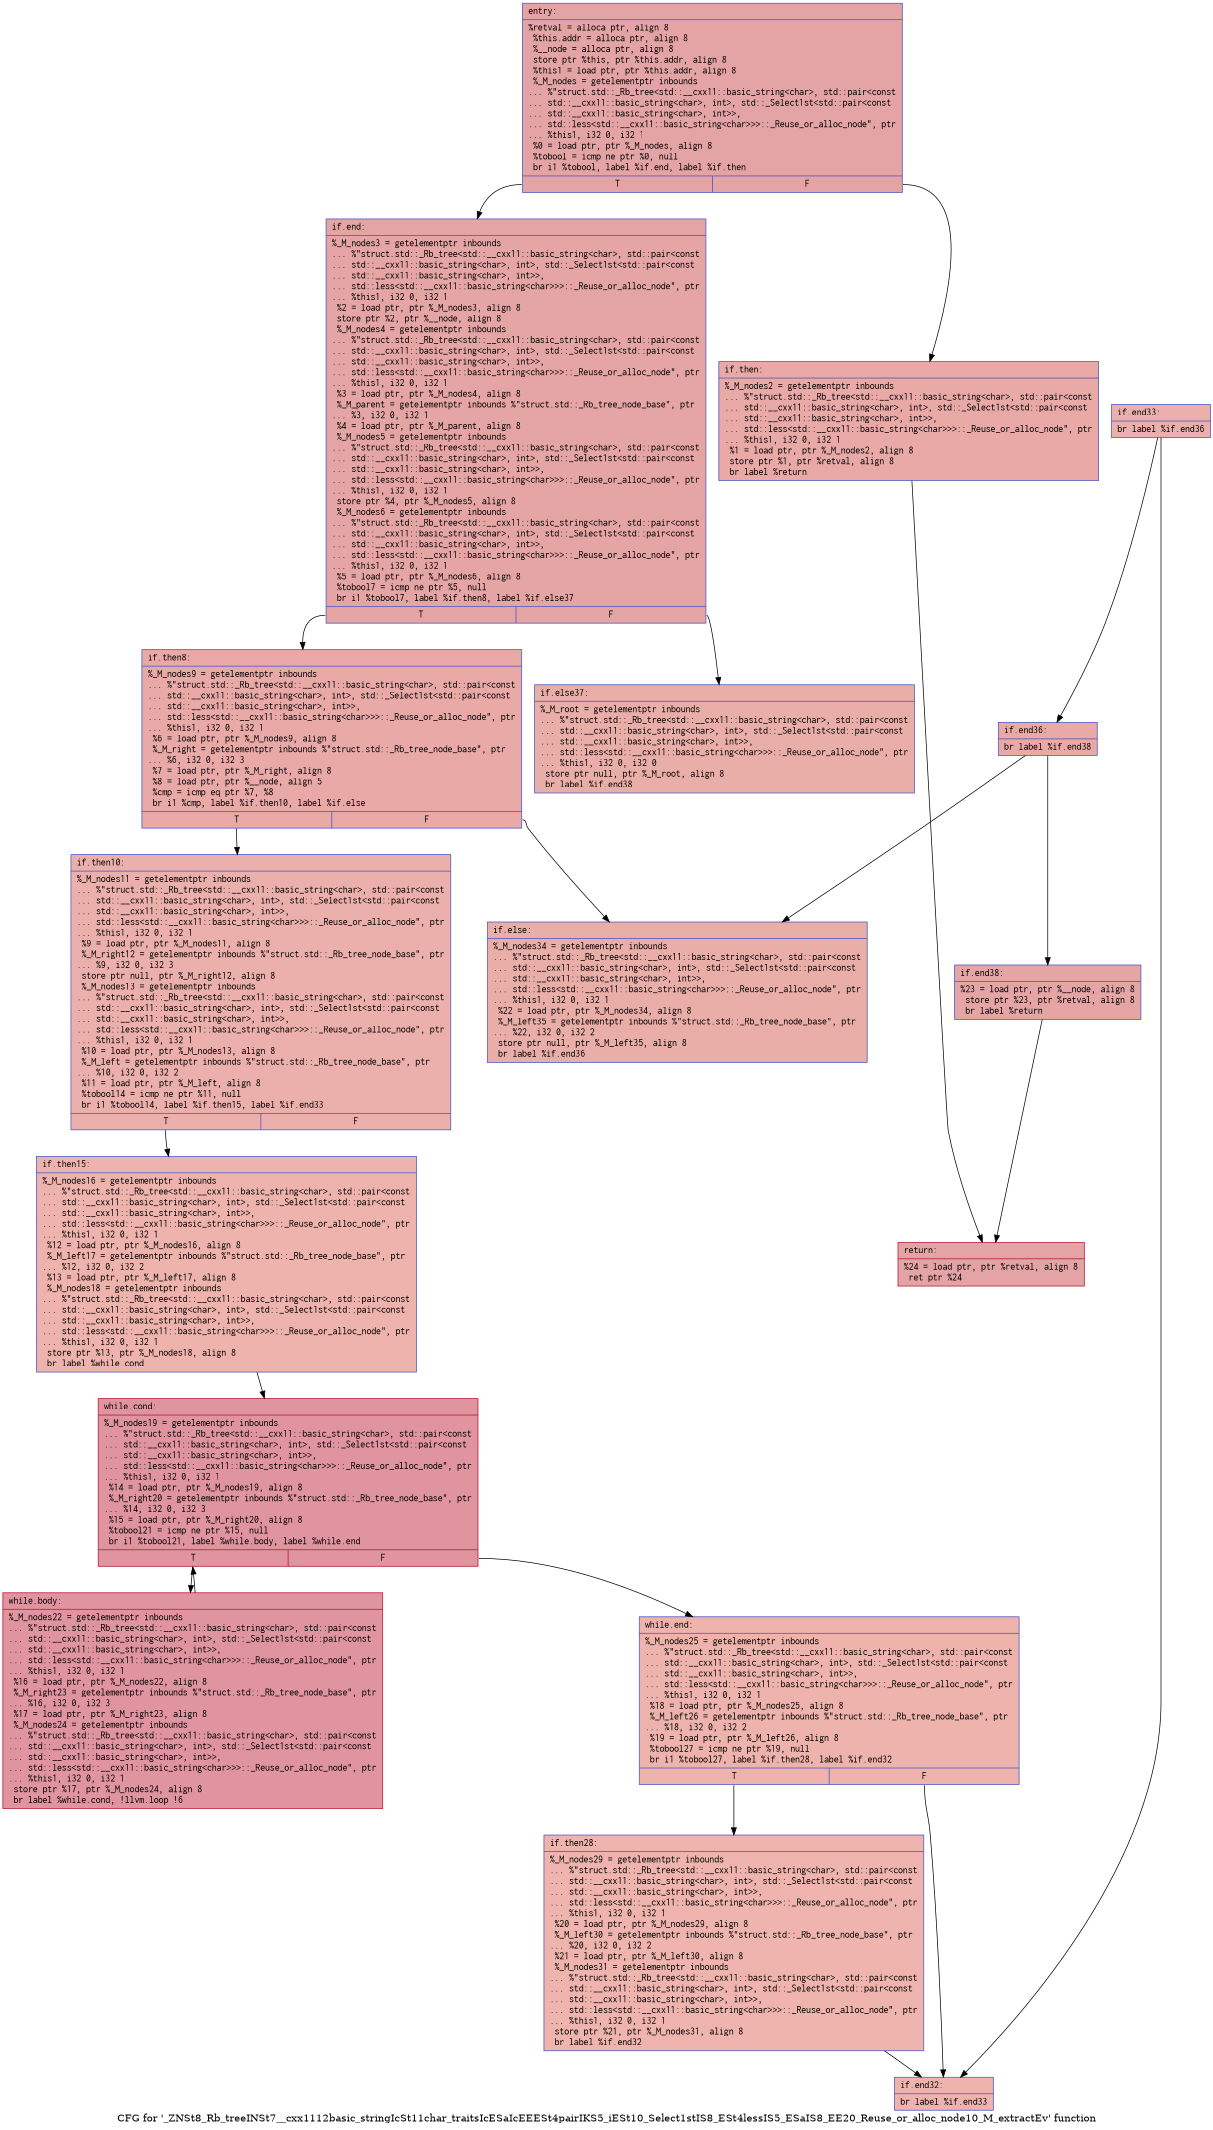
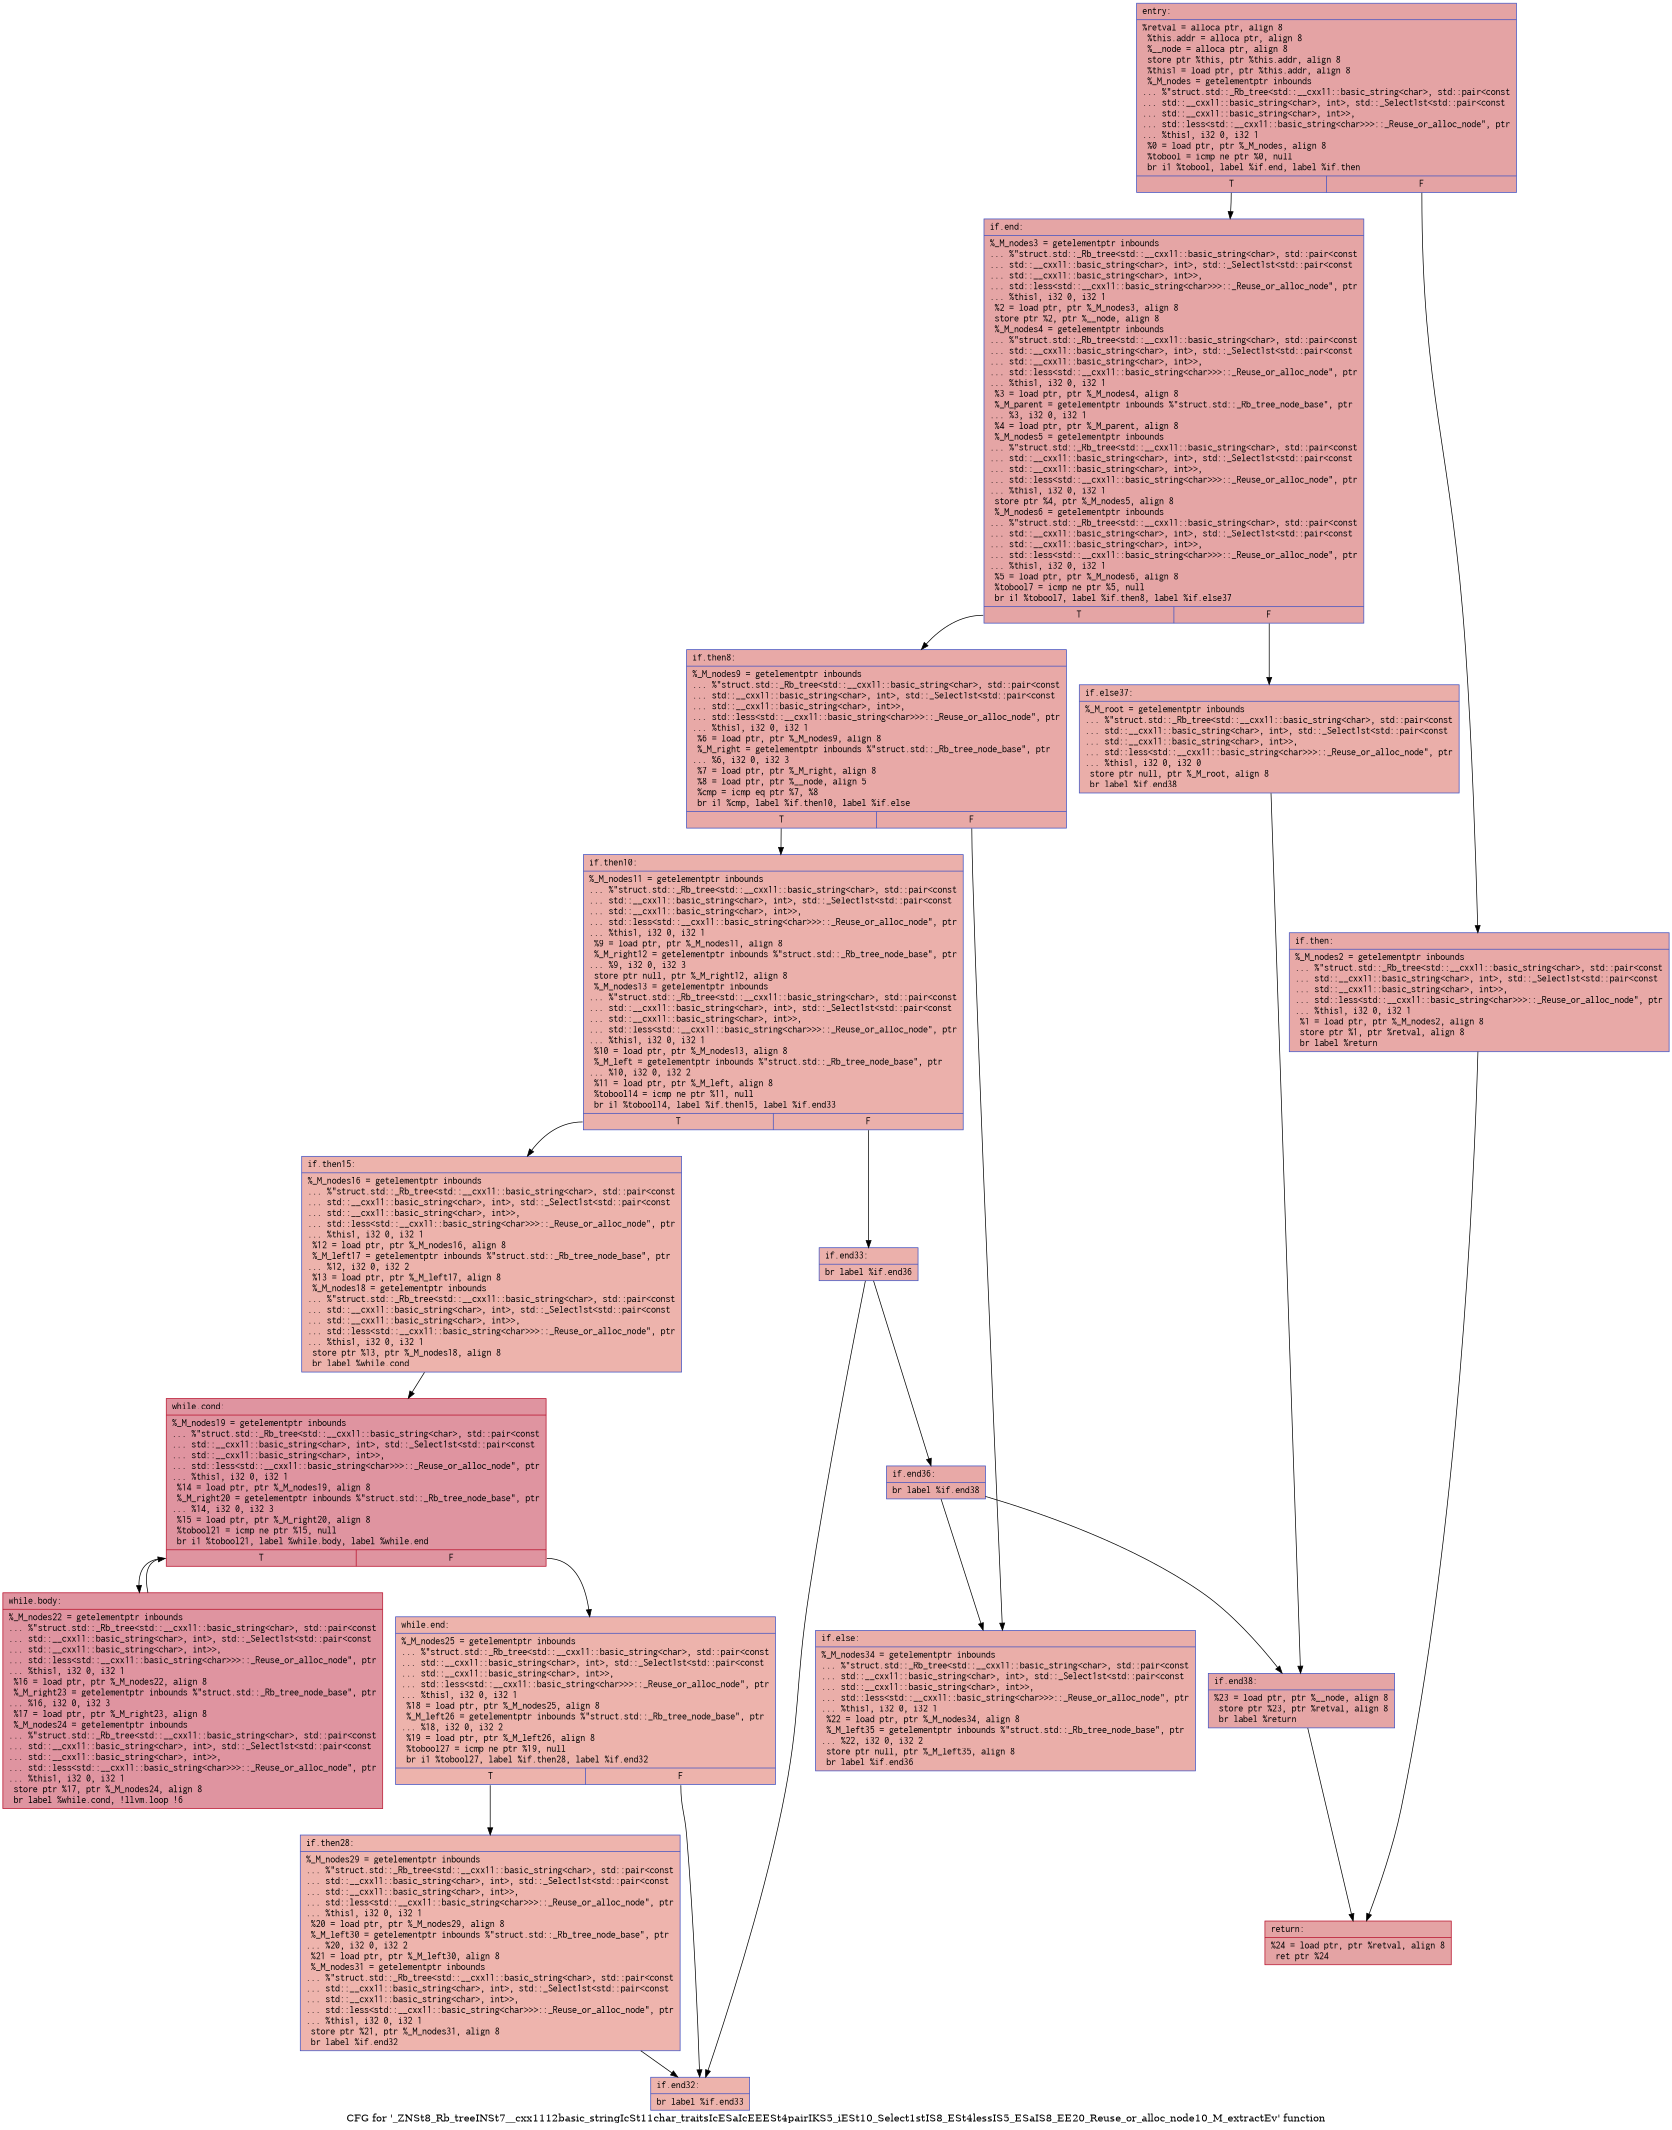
none -> (869, 1185)
none -> (1286, 1230)
